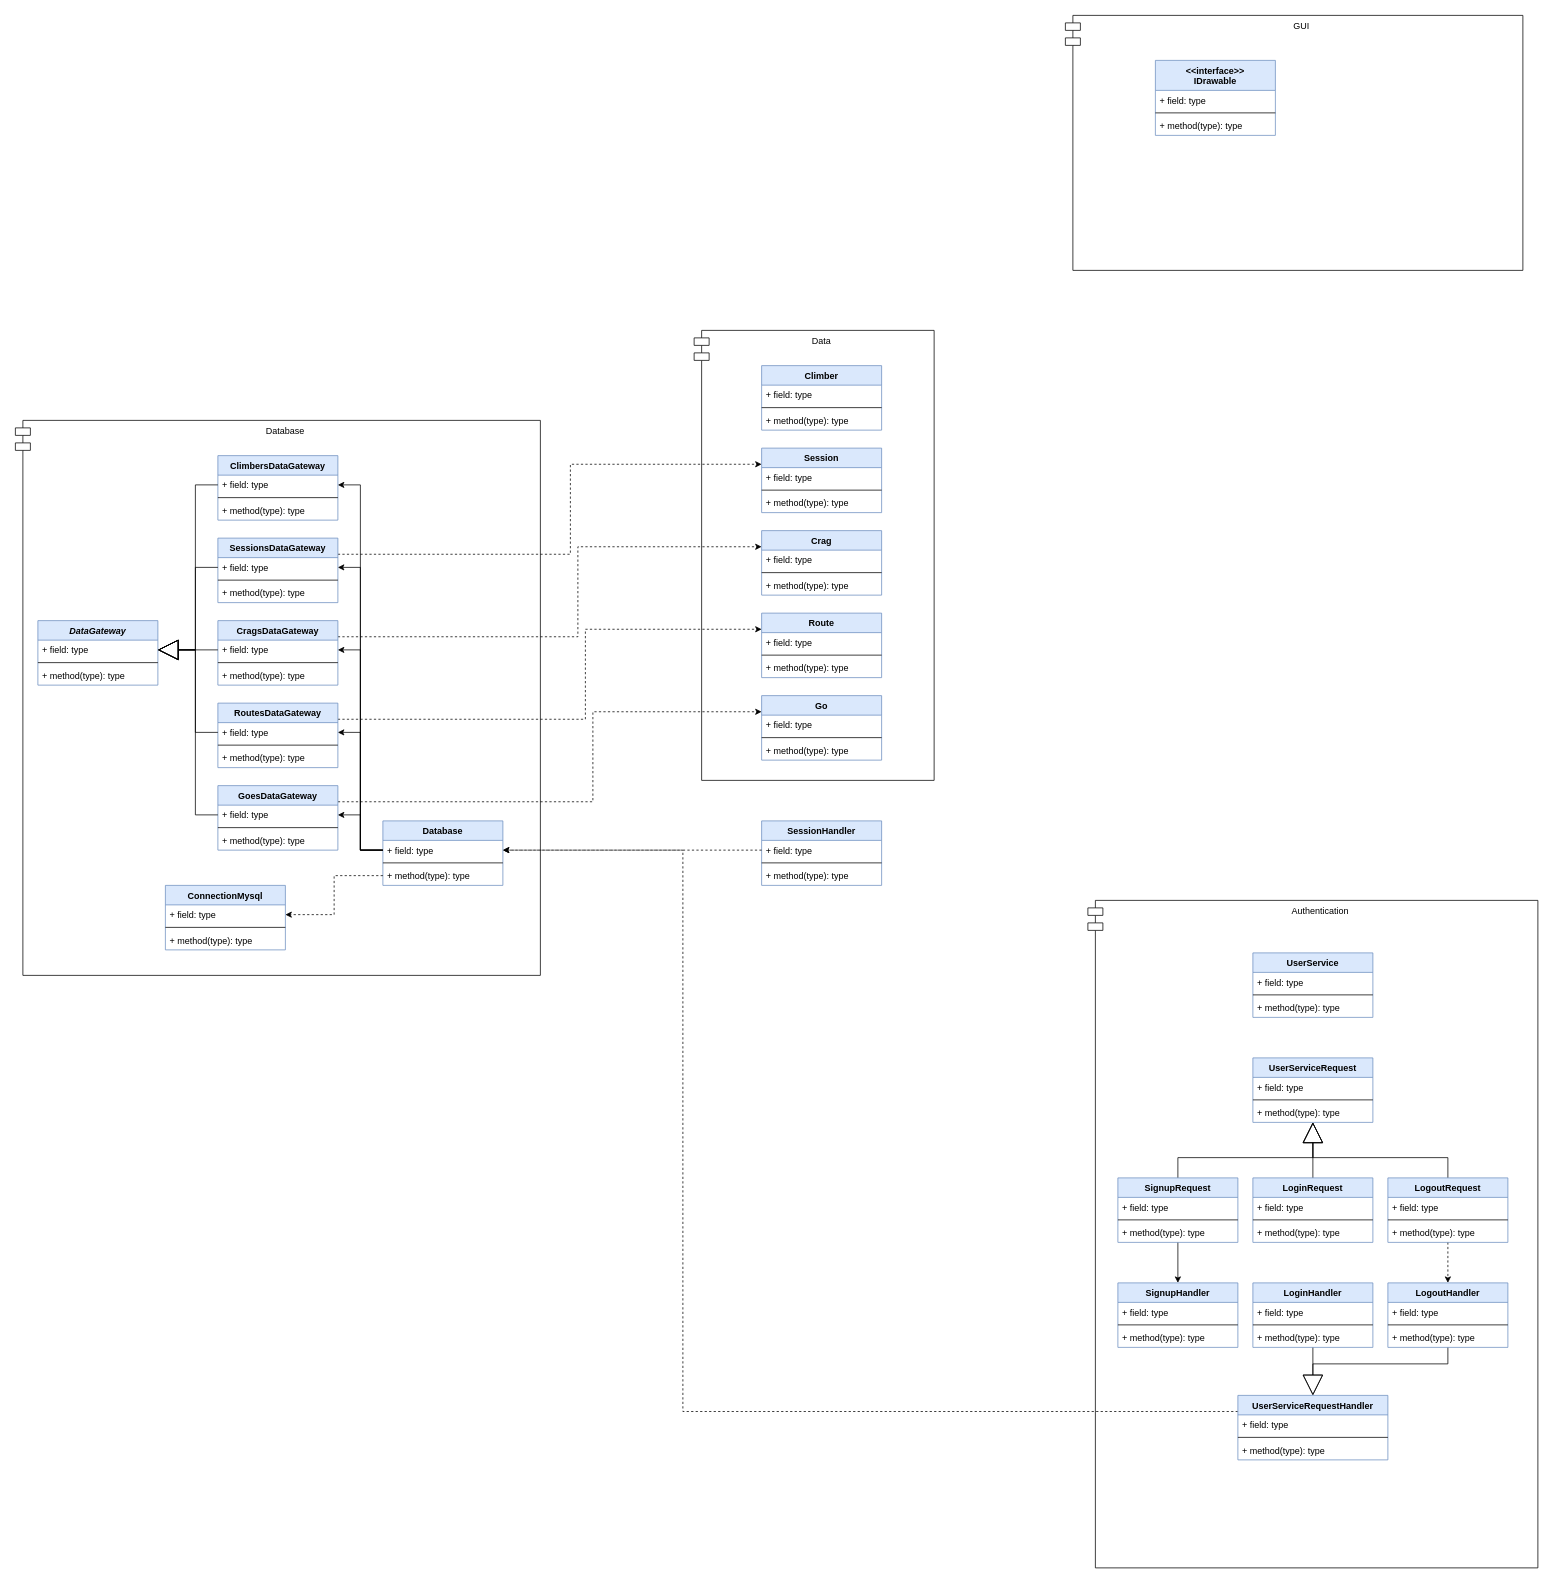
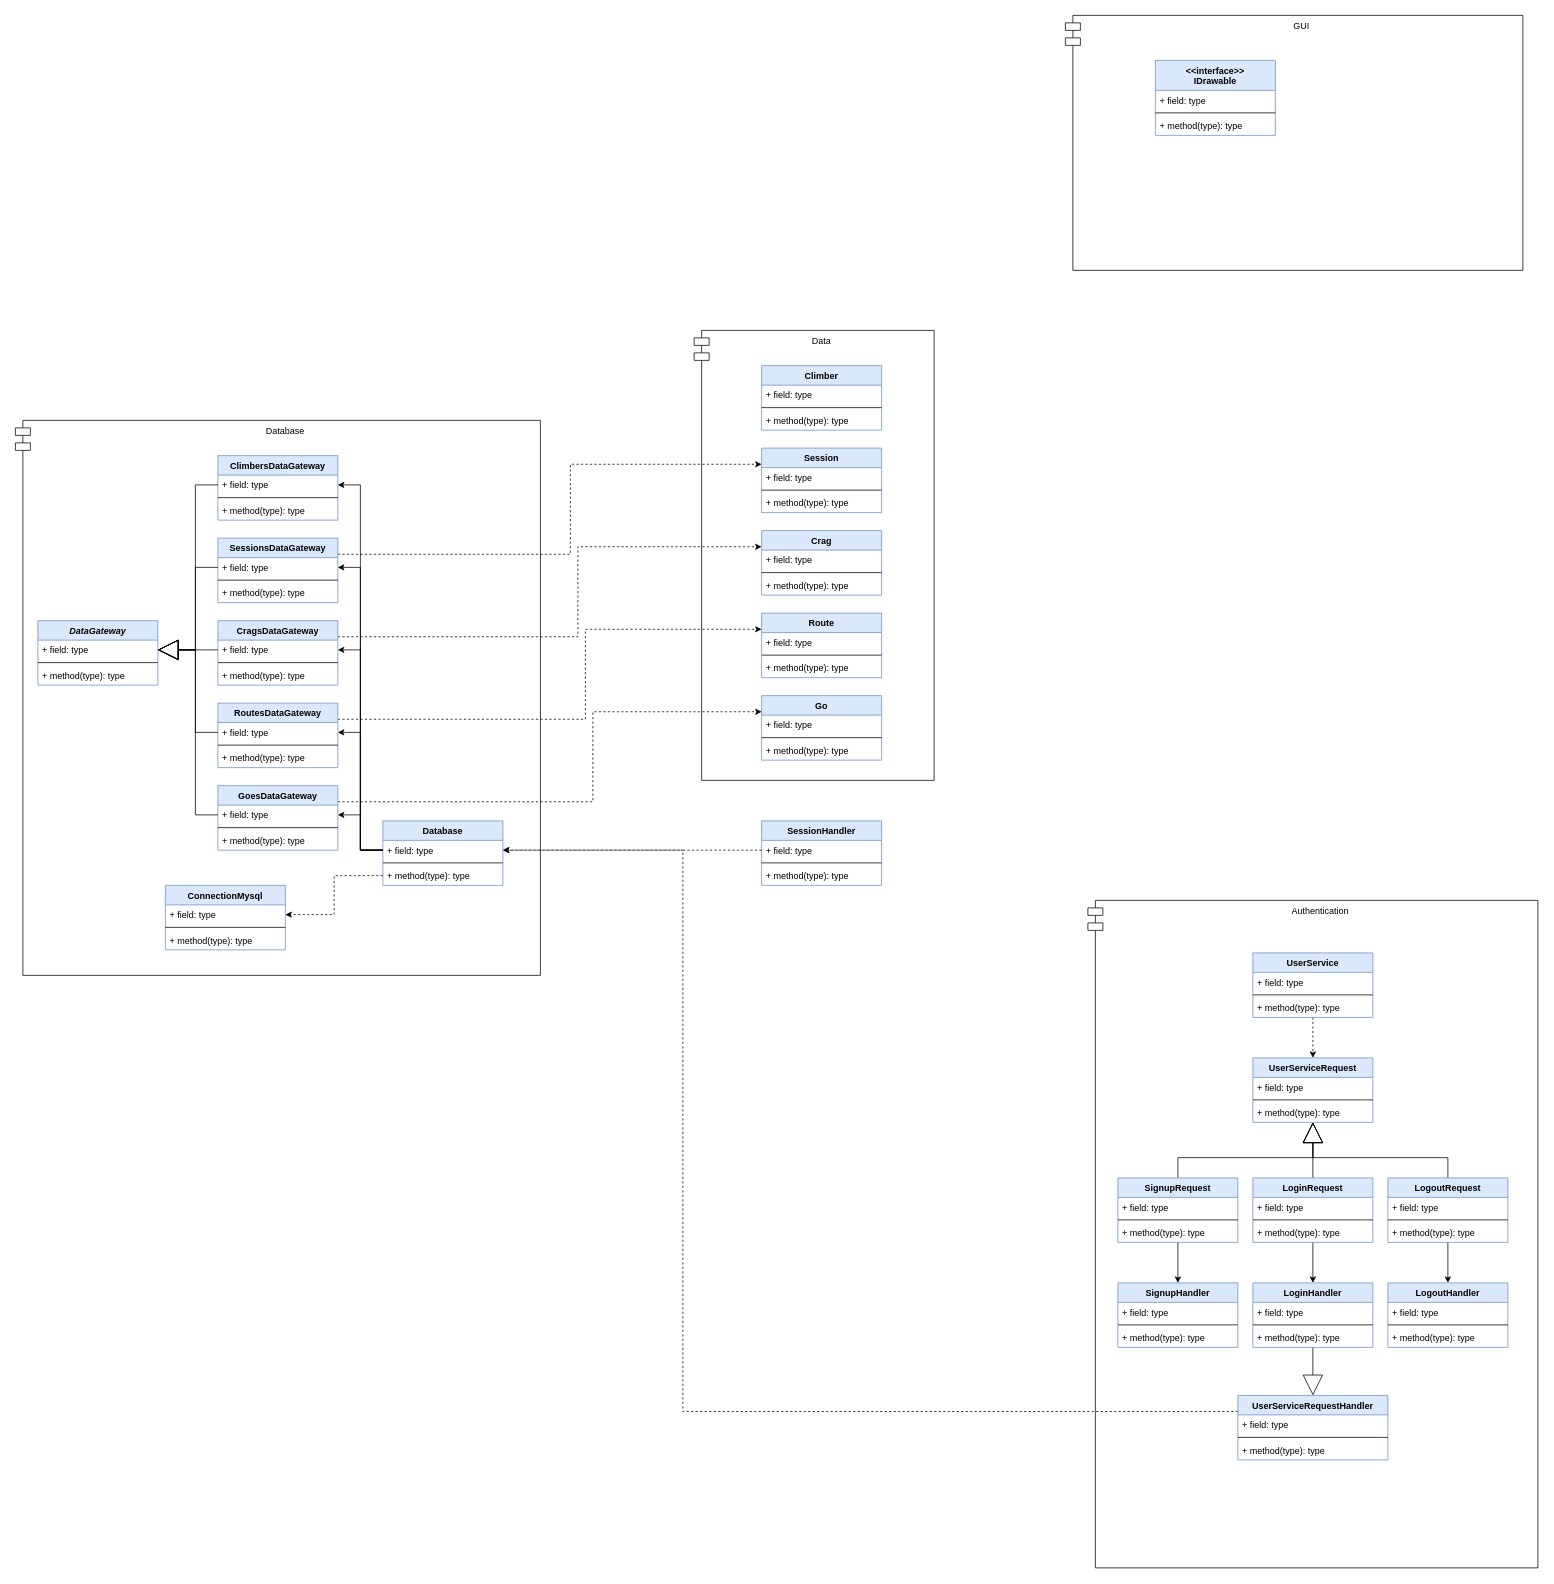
none -> (1313, 1051)
(1448, 1261) -> (1448, 1261)
none -> (1313, 1276)
(1388, 1364) -> none
